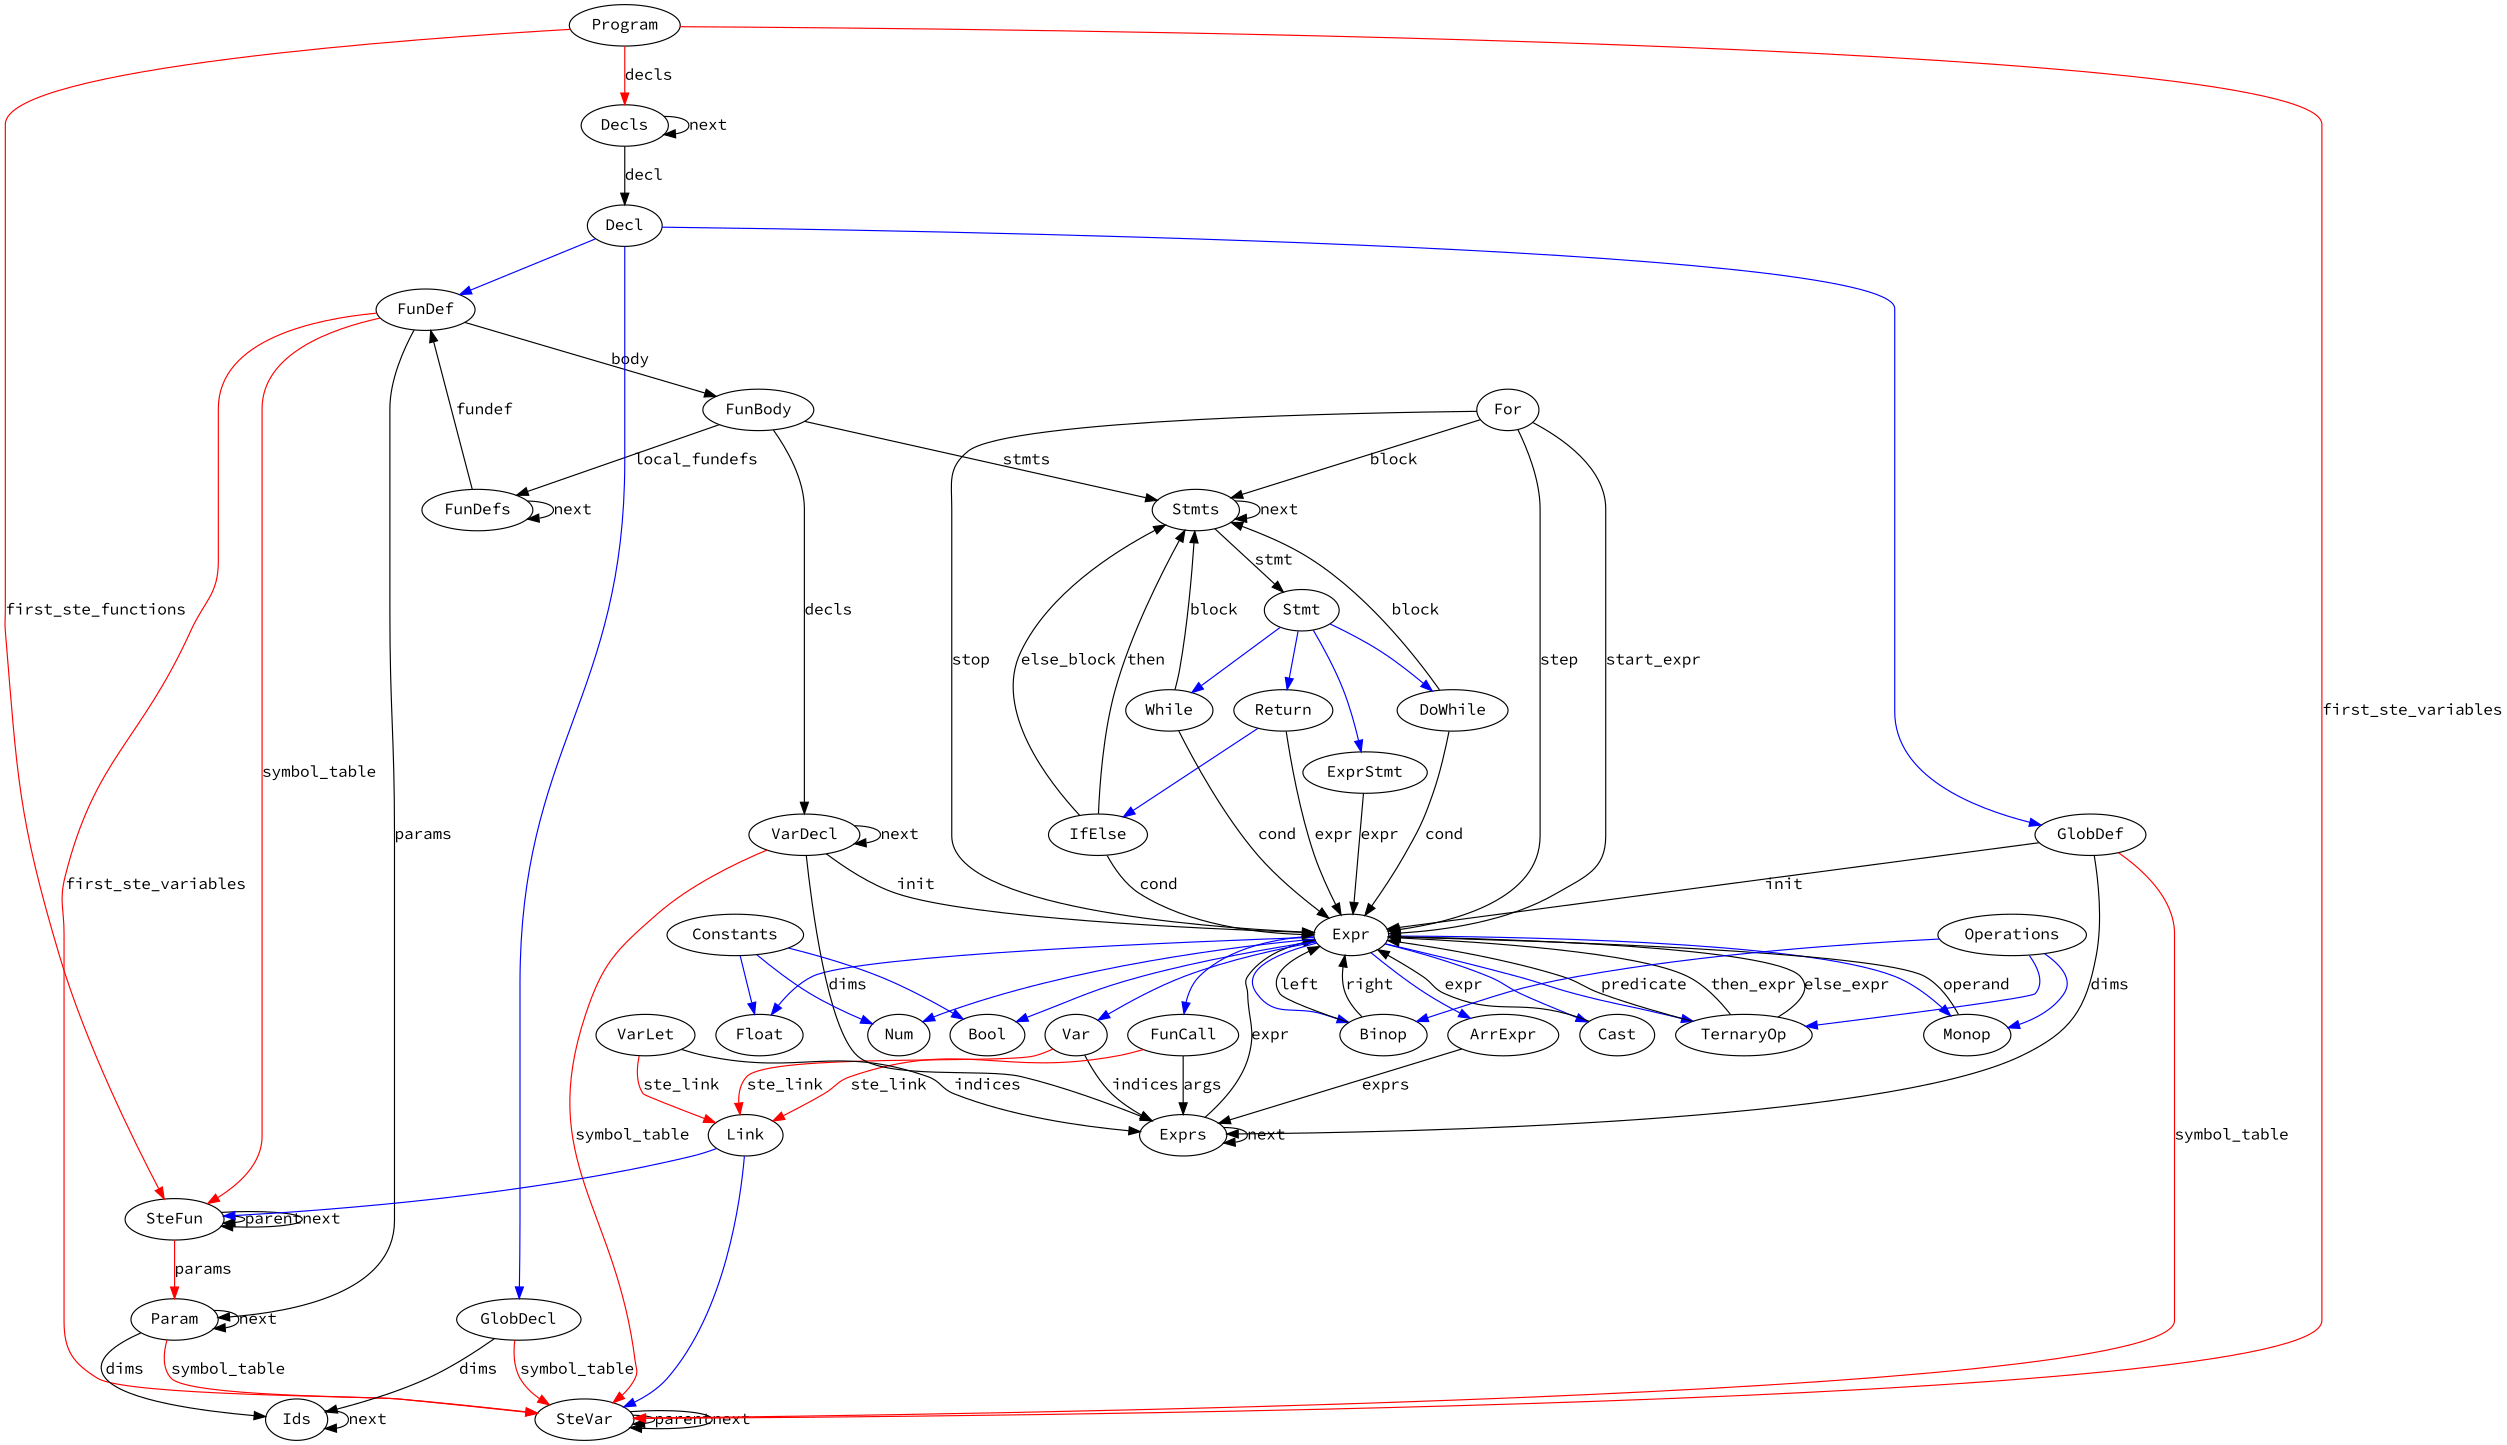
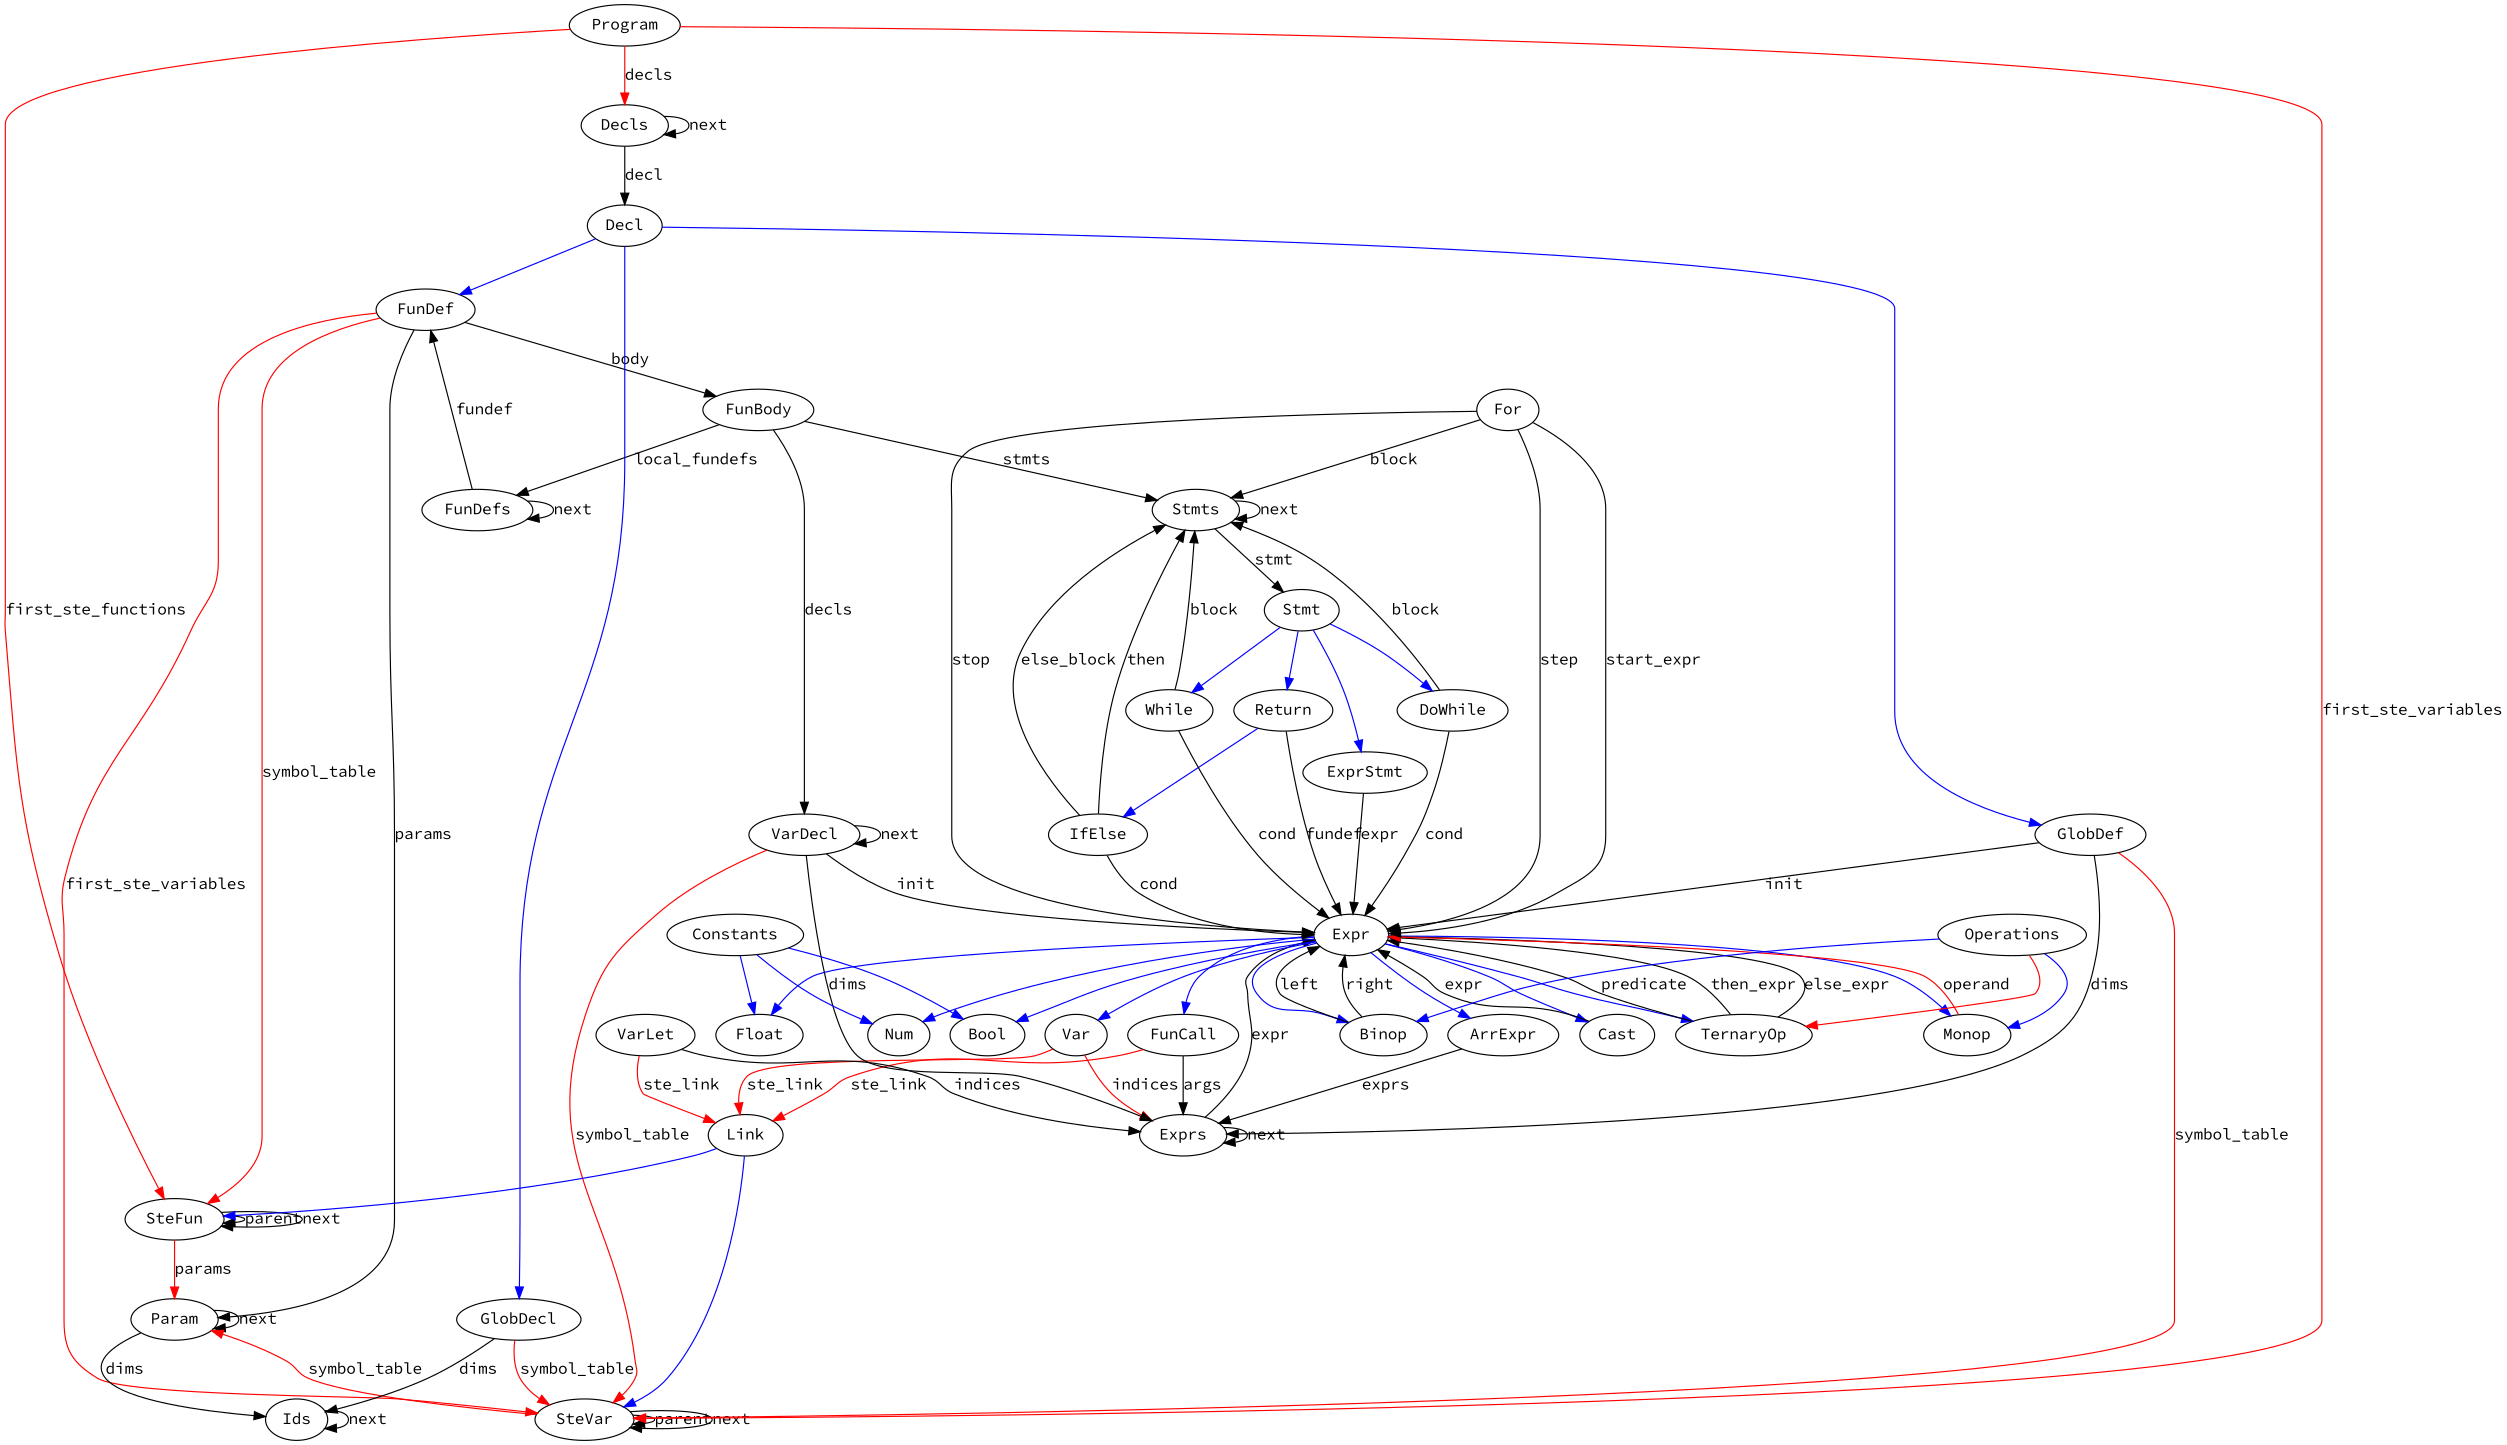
(1334, 835) -> (1334, 835)
(1689, 948) -> (1689, 948)
(1967, 1005) -> (1967, 1005)
(1108, 1090) -> (1108, 1090)
(328, 1396) -> (349, 1390)
